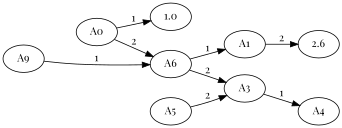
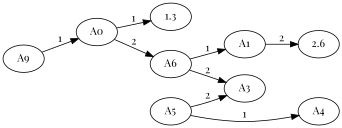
(171, 17) -> (171, 17)
(93, 65) -> (57, 47)
(278, 99) -> (241, 122)
